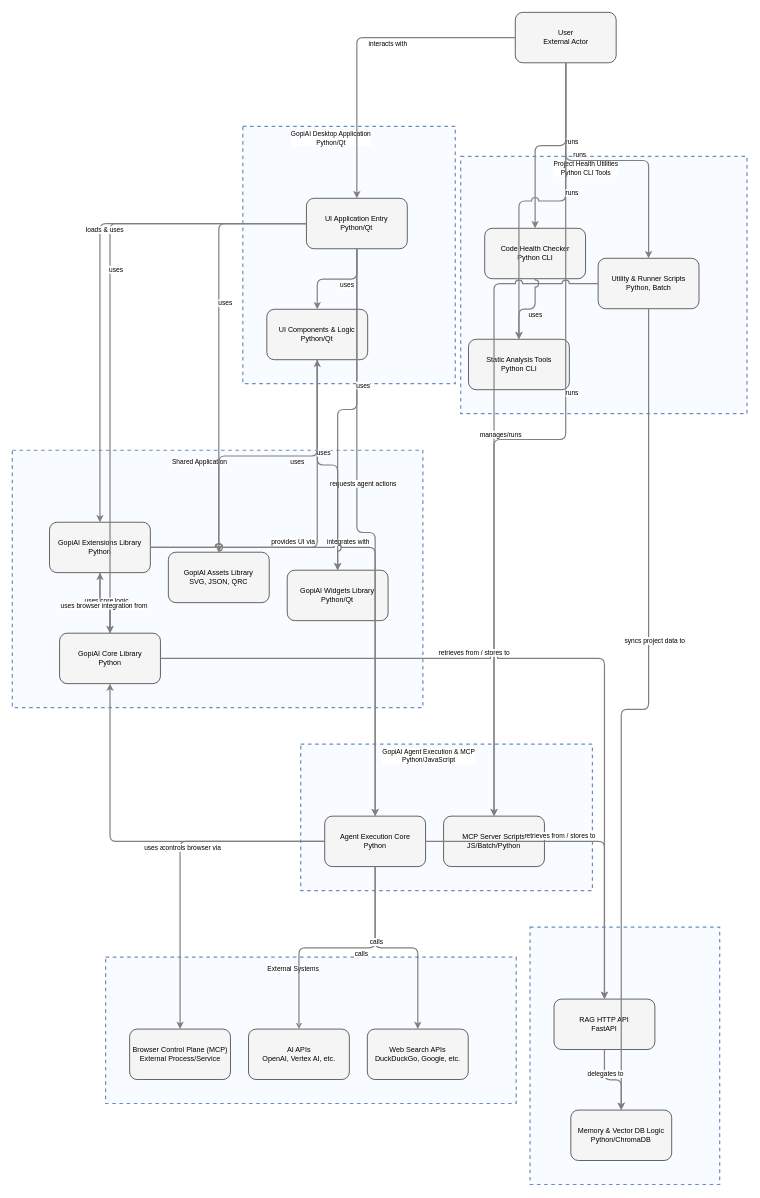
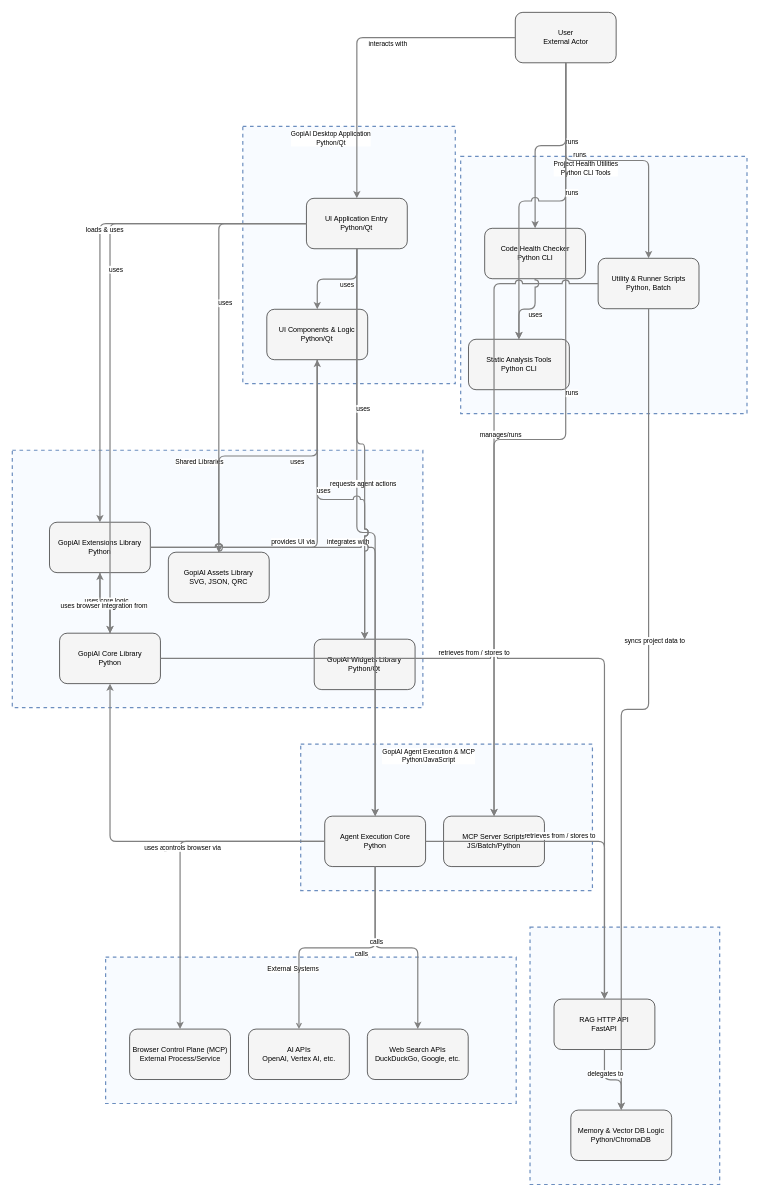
(200, 462) -> (200, 462)
(338, 596) -> (365, 665)
